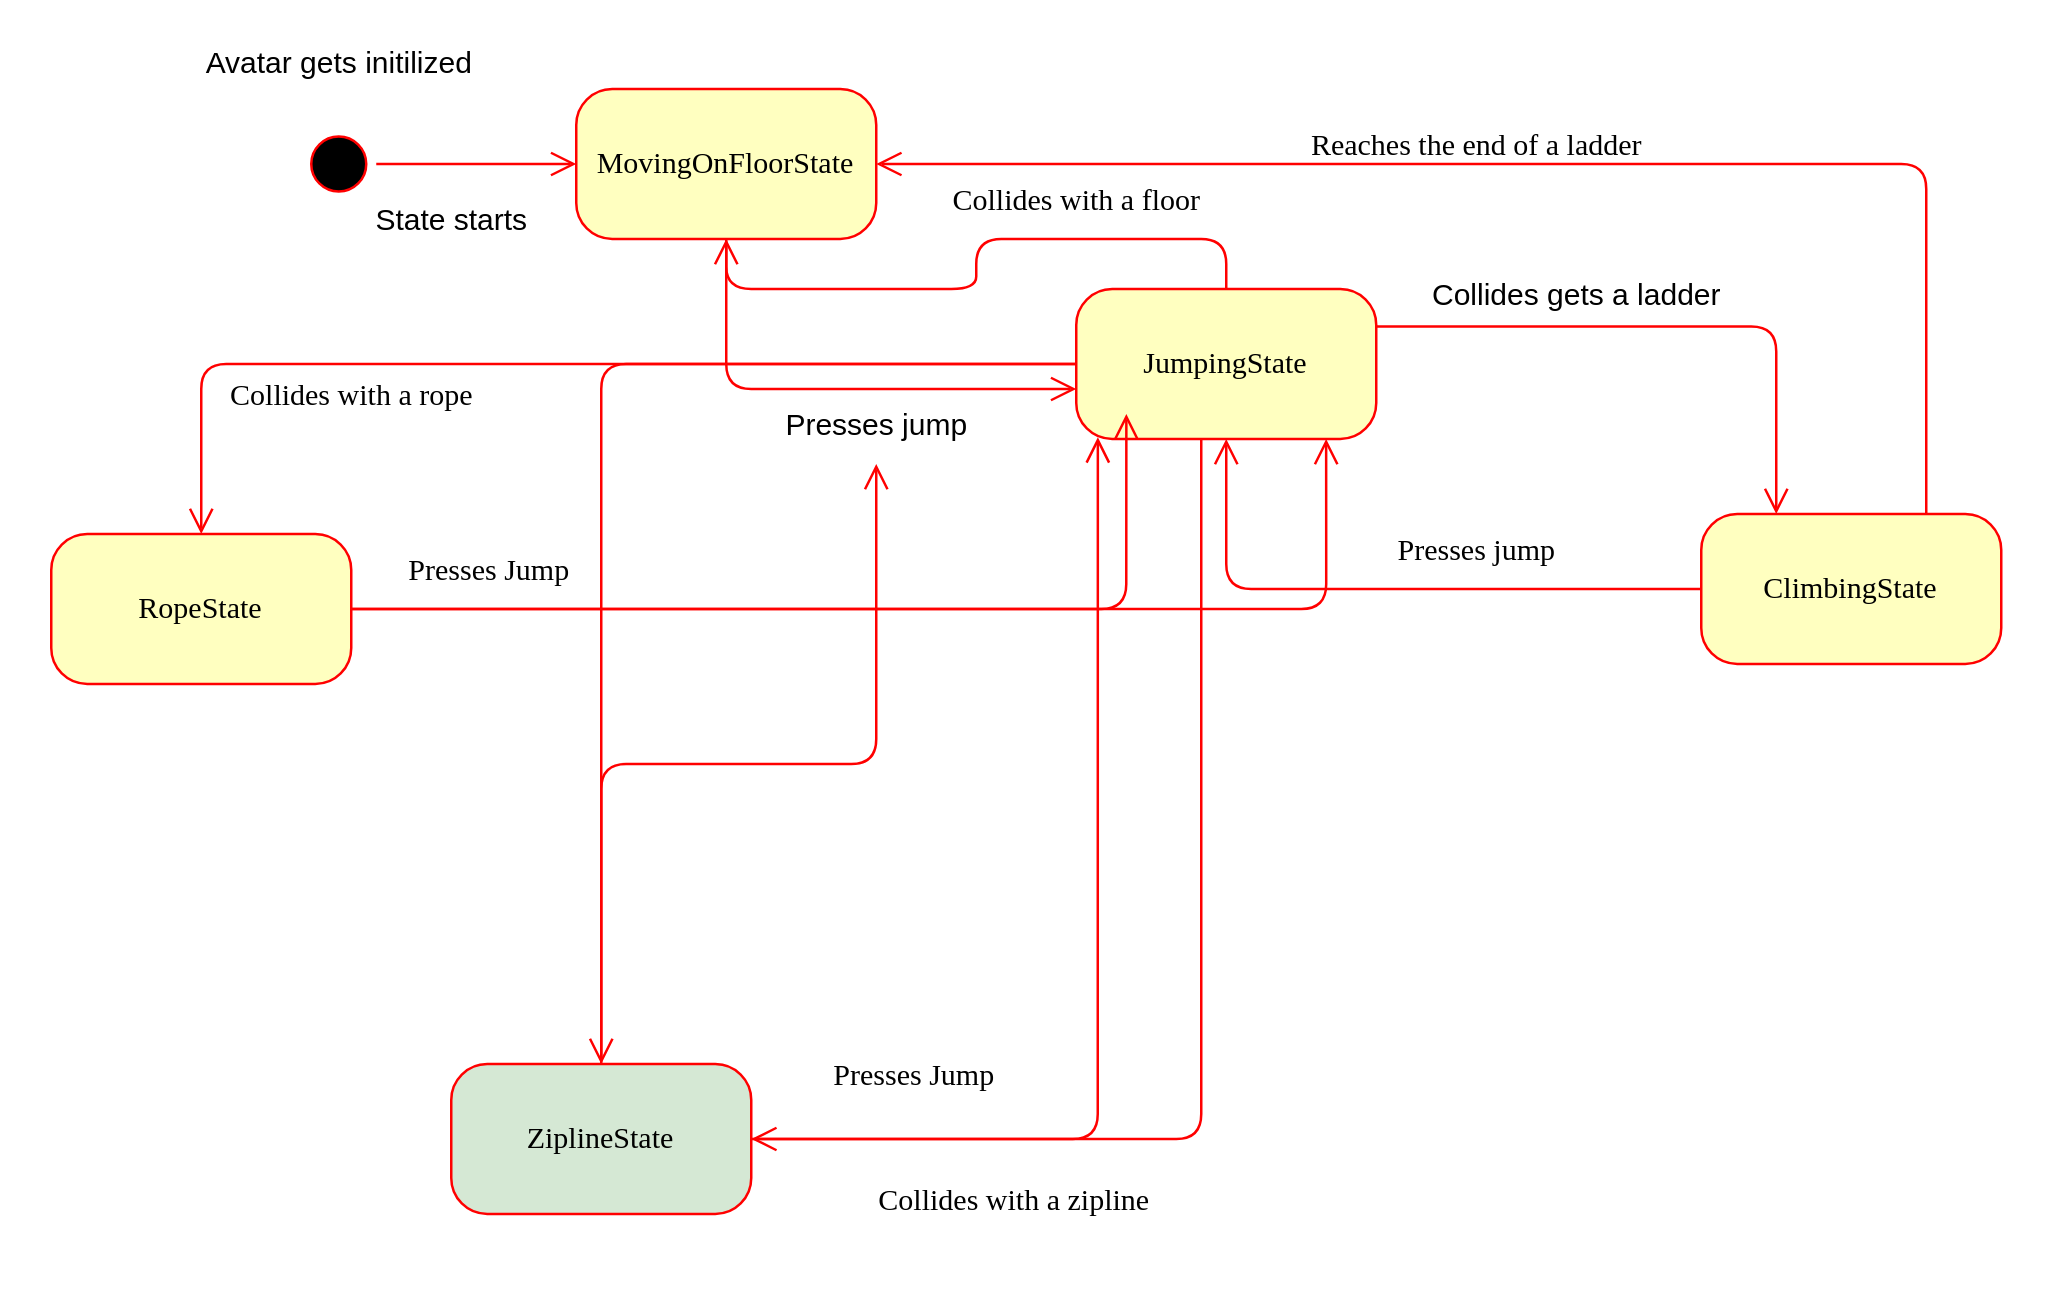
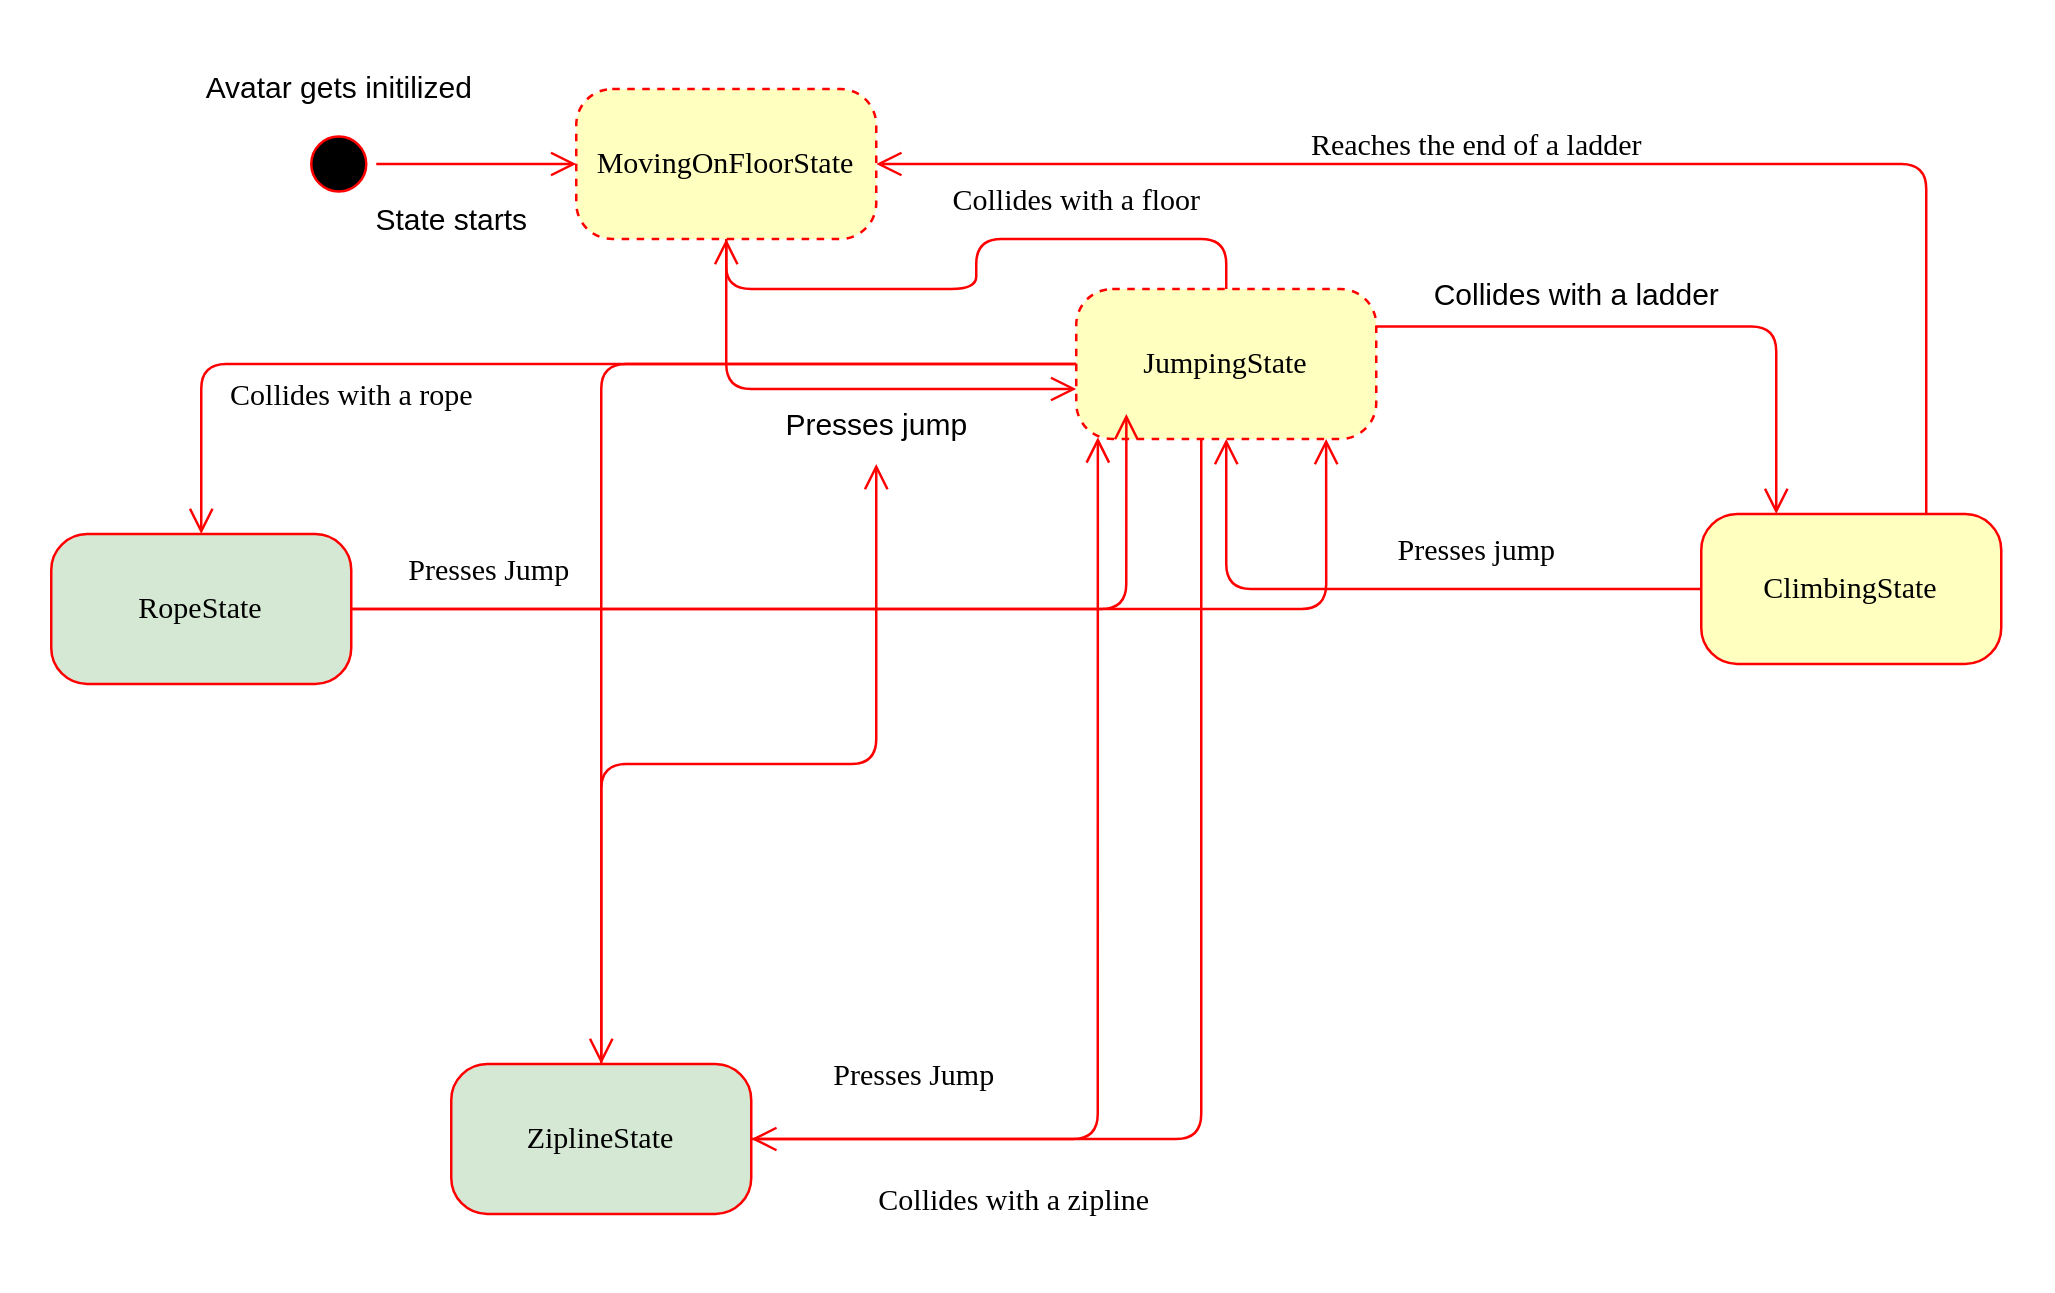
(339, 64) -> (339, 89)
(726, 164) -> (726, 164)
(1578, 296) -> (1578, 296)
(1226, 364) -> (1226, 364)
(201, 609) -> (201, 609)
